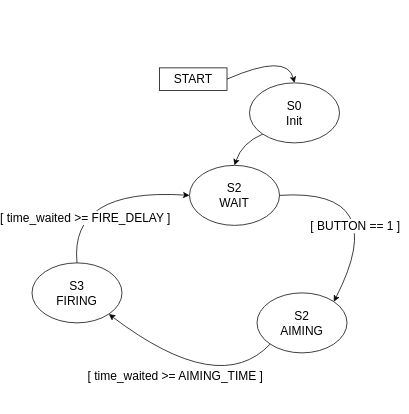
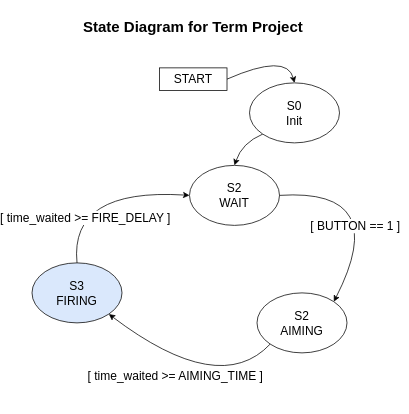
none -> (193, 27)
(77, 293) -> (77, 293)
